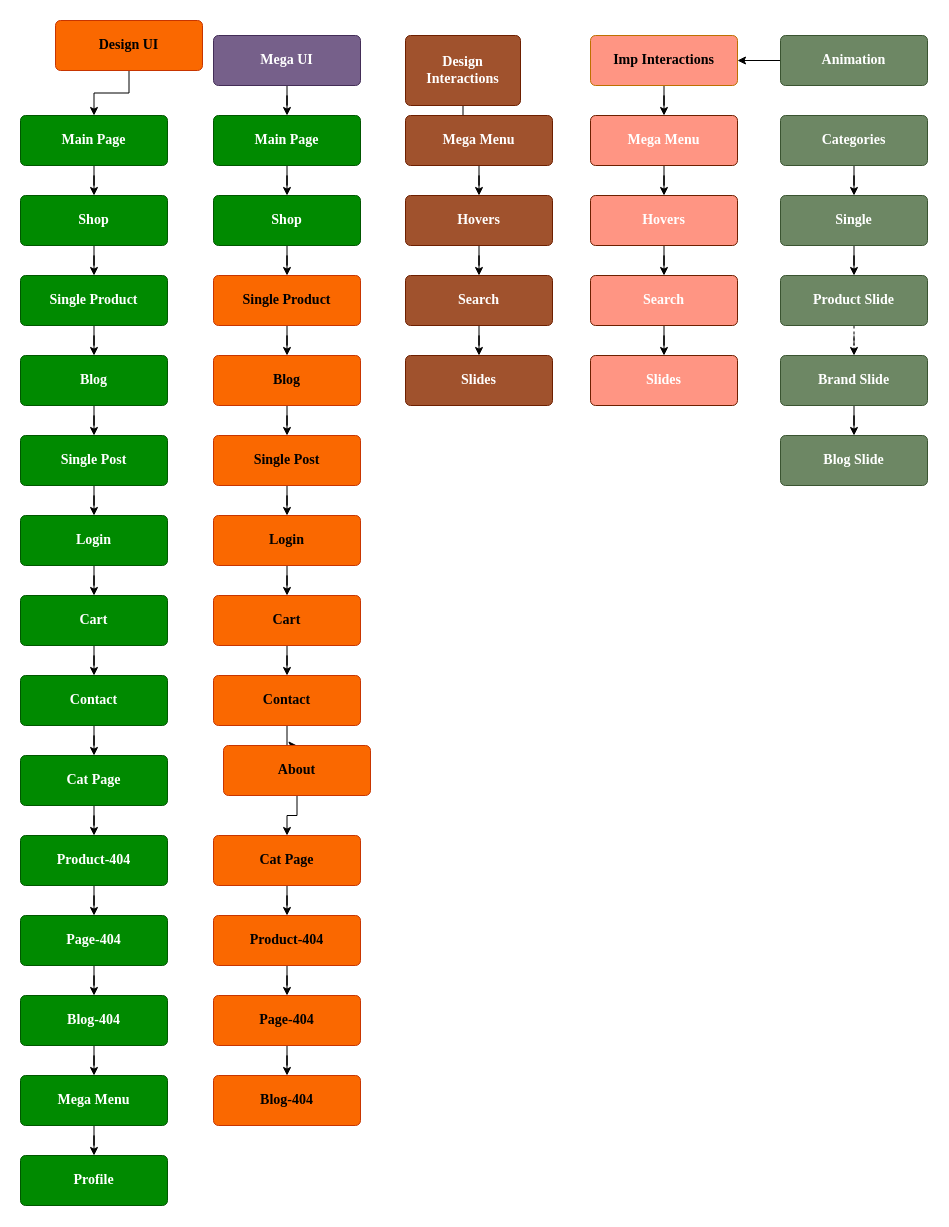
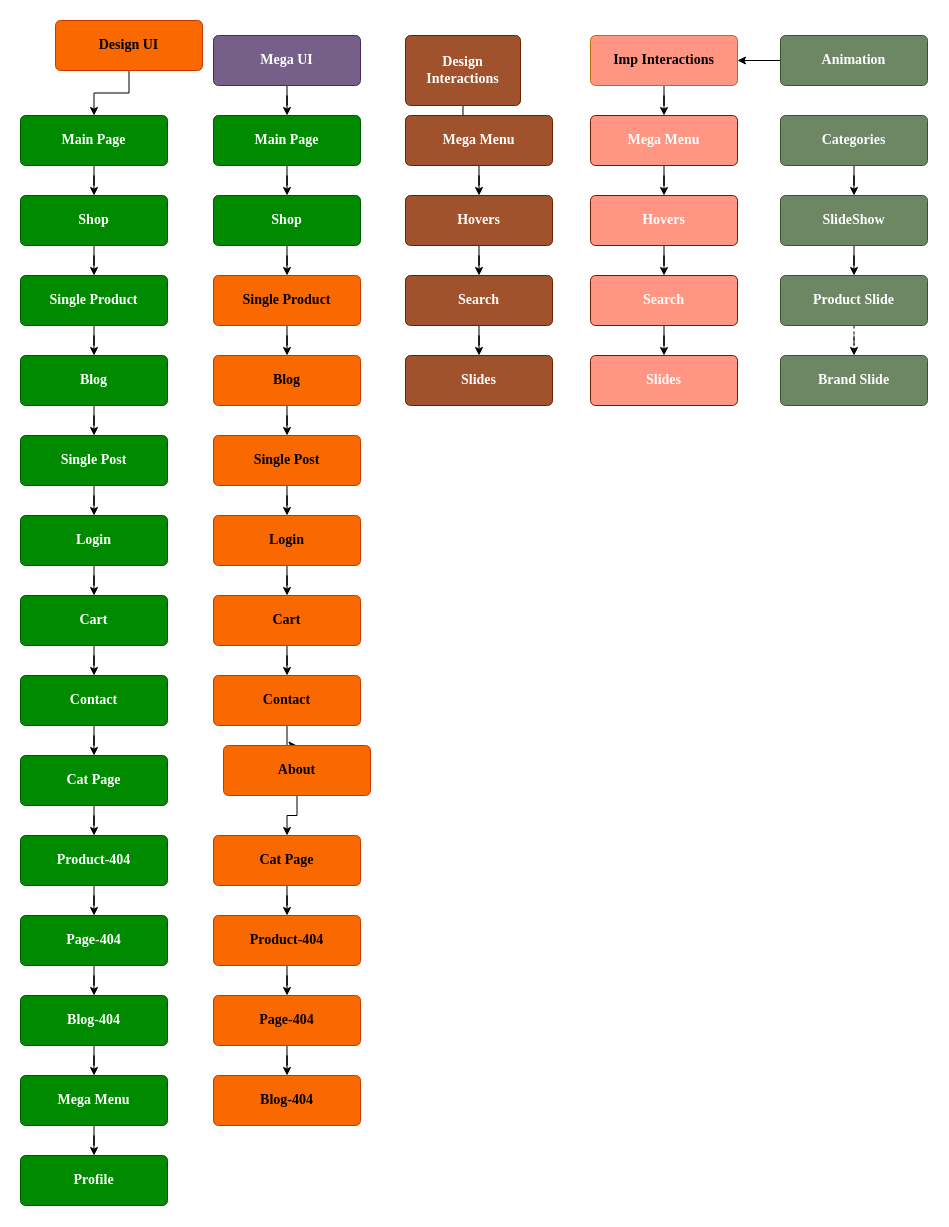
(854, 221) -> (854, 221)
(854, 425) -> none
(854, 461) -> none
